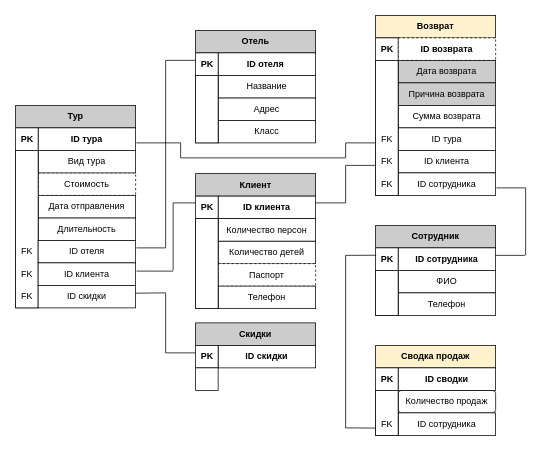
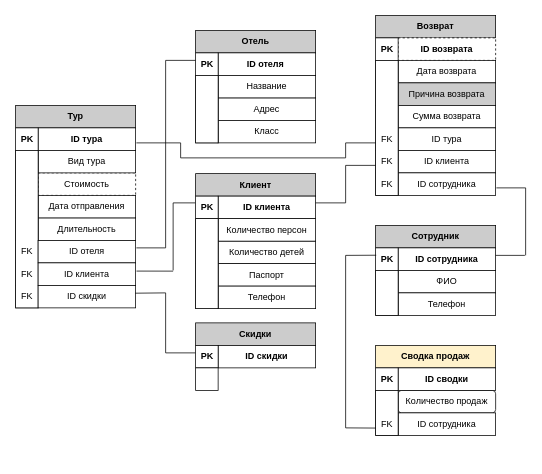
(435, 27) -> (435, 27)
(447, 72) -> (447, 72)
(267, 275) -> (267, 275)
